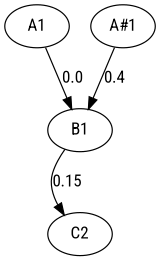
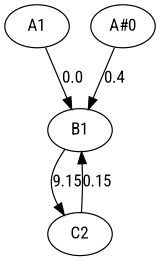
(123, 26) -> (123, 26)
(67, 182) -> (67, 182)
none -> (82, 188)
